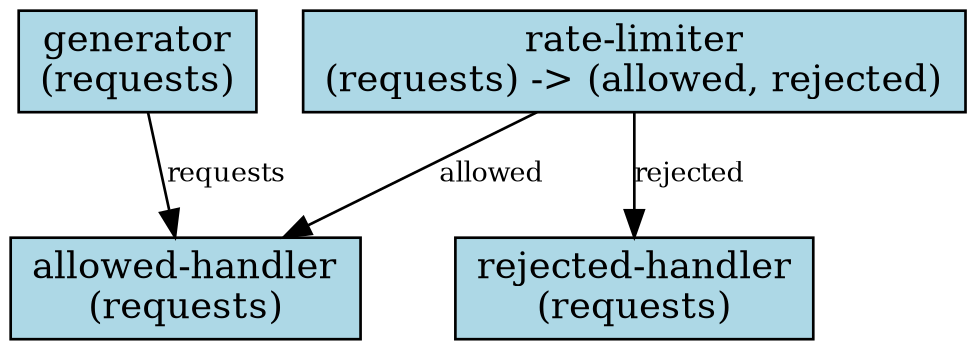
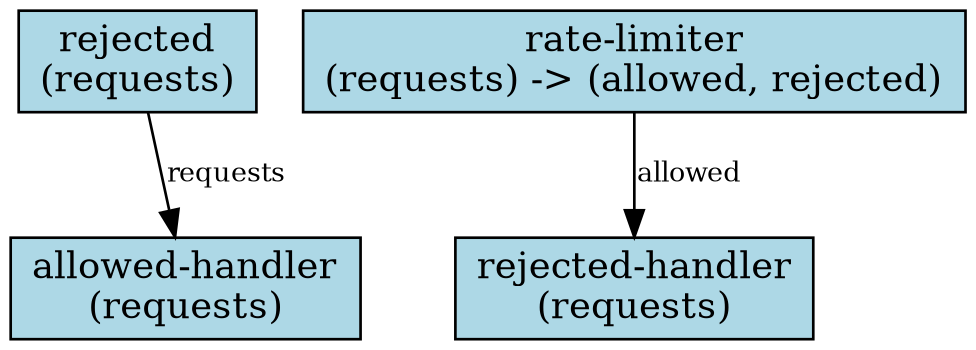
(138, 61) -> (138, 61)
(423, 169) -> none
(690, 175) -> (690, 175)
